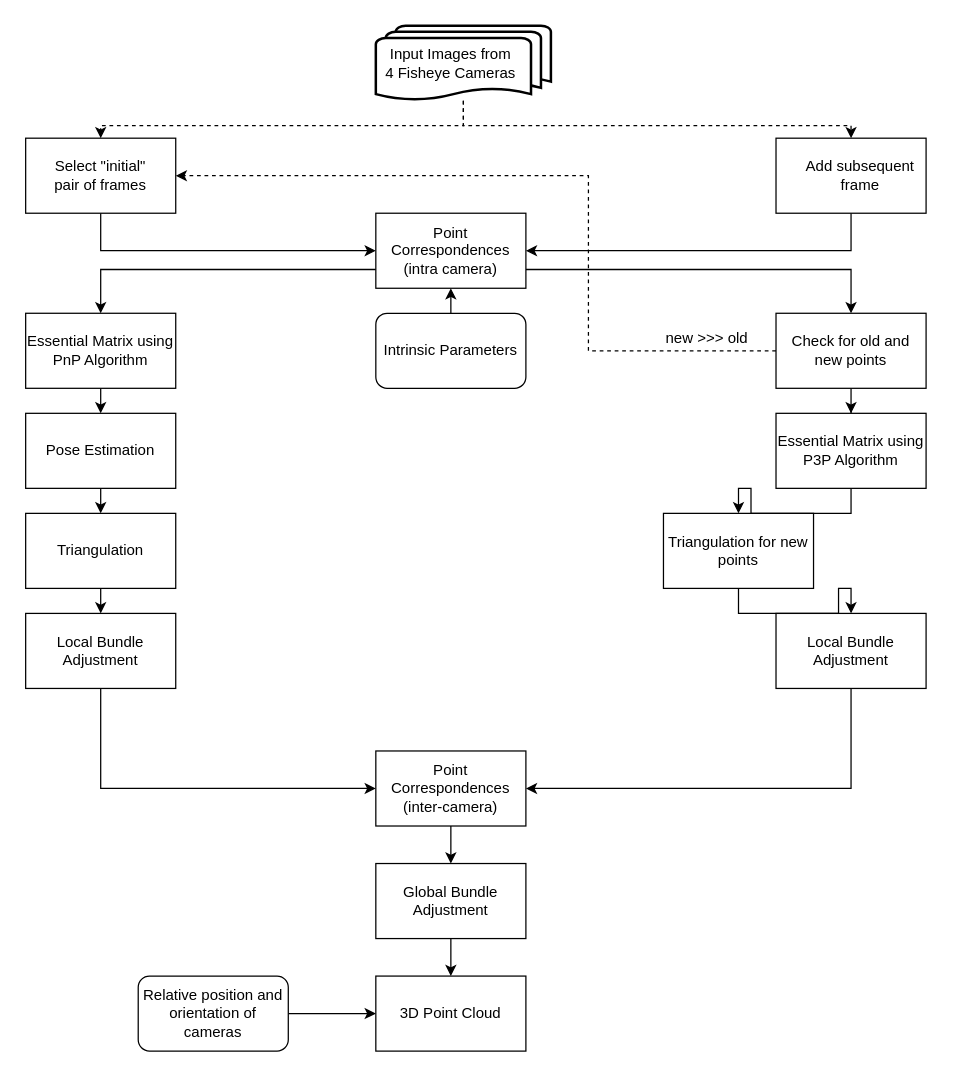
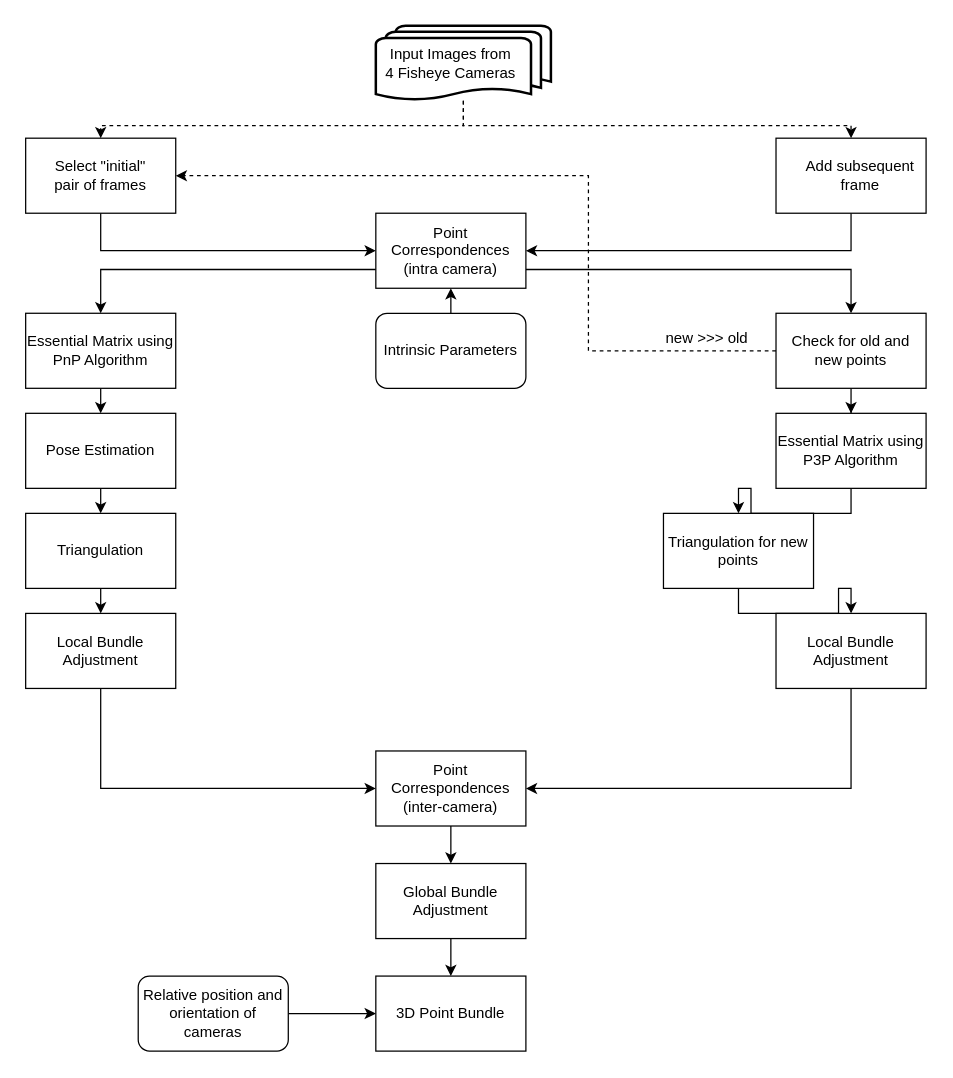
(451, 1013) -> (451, 1013)
